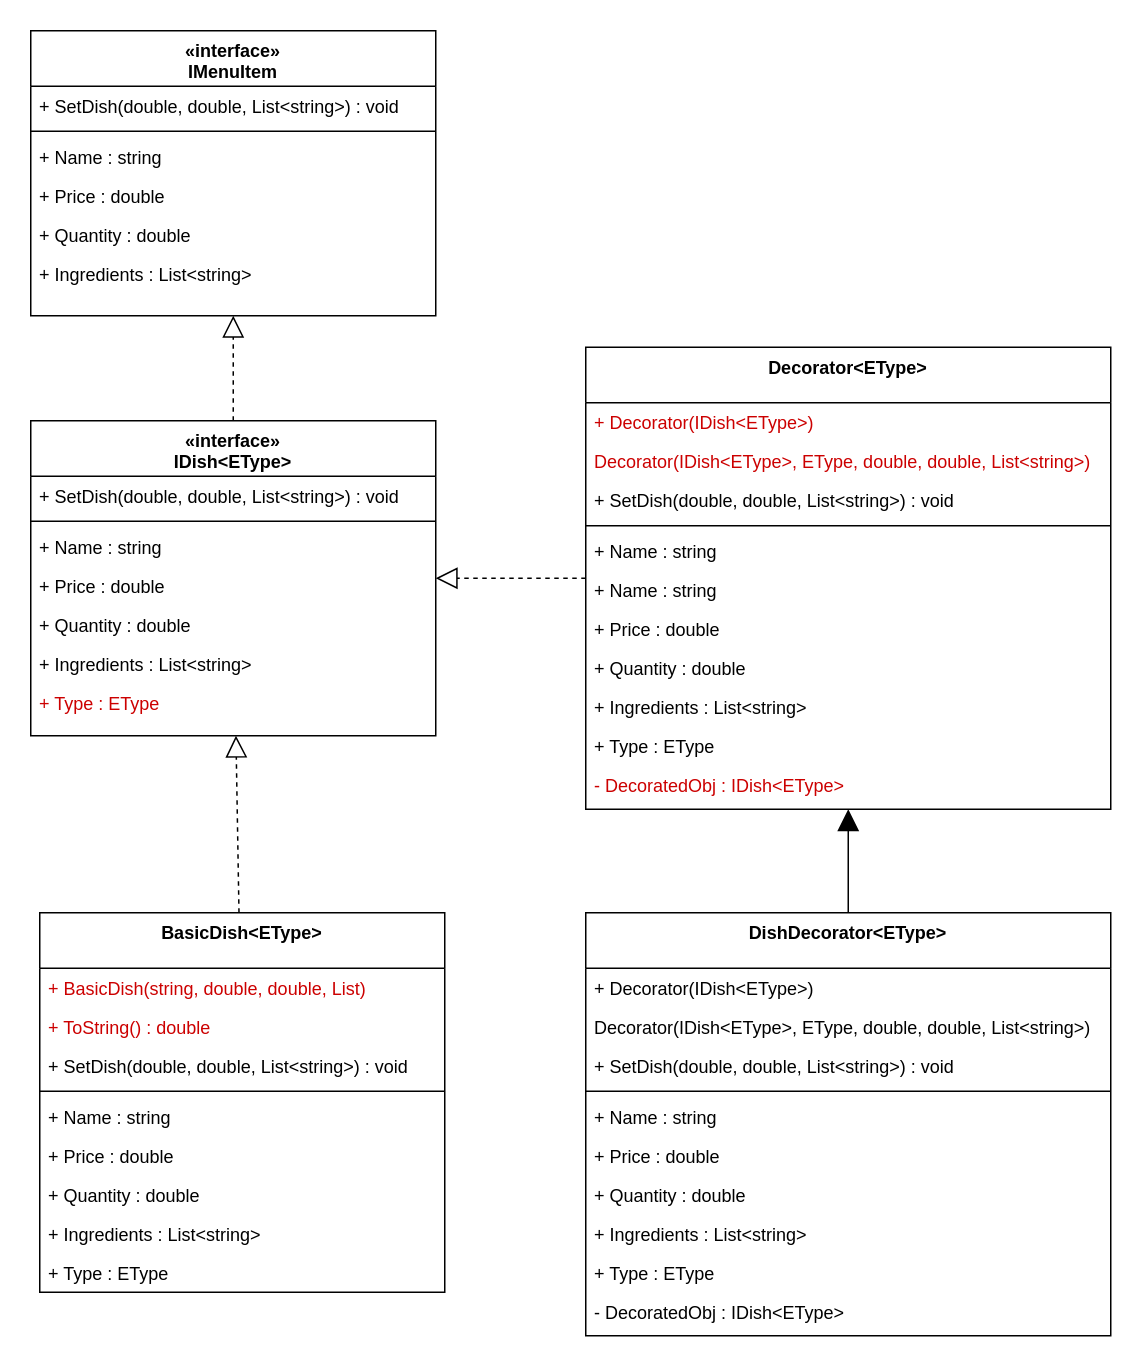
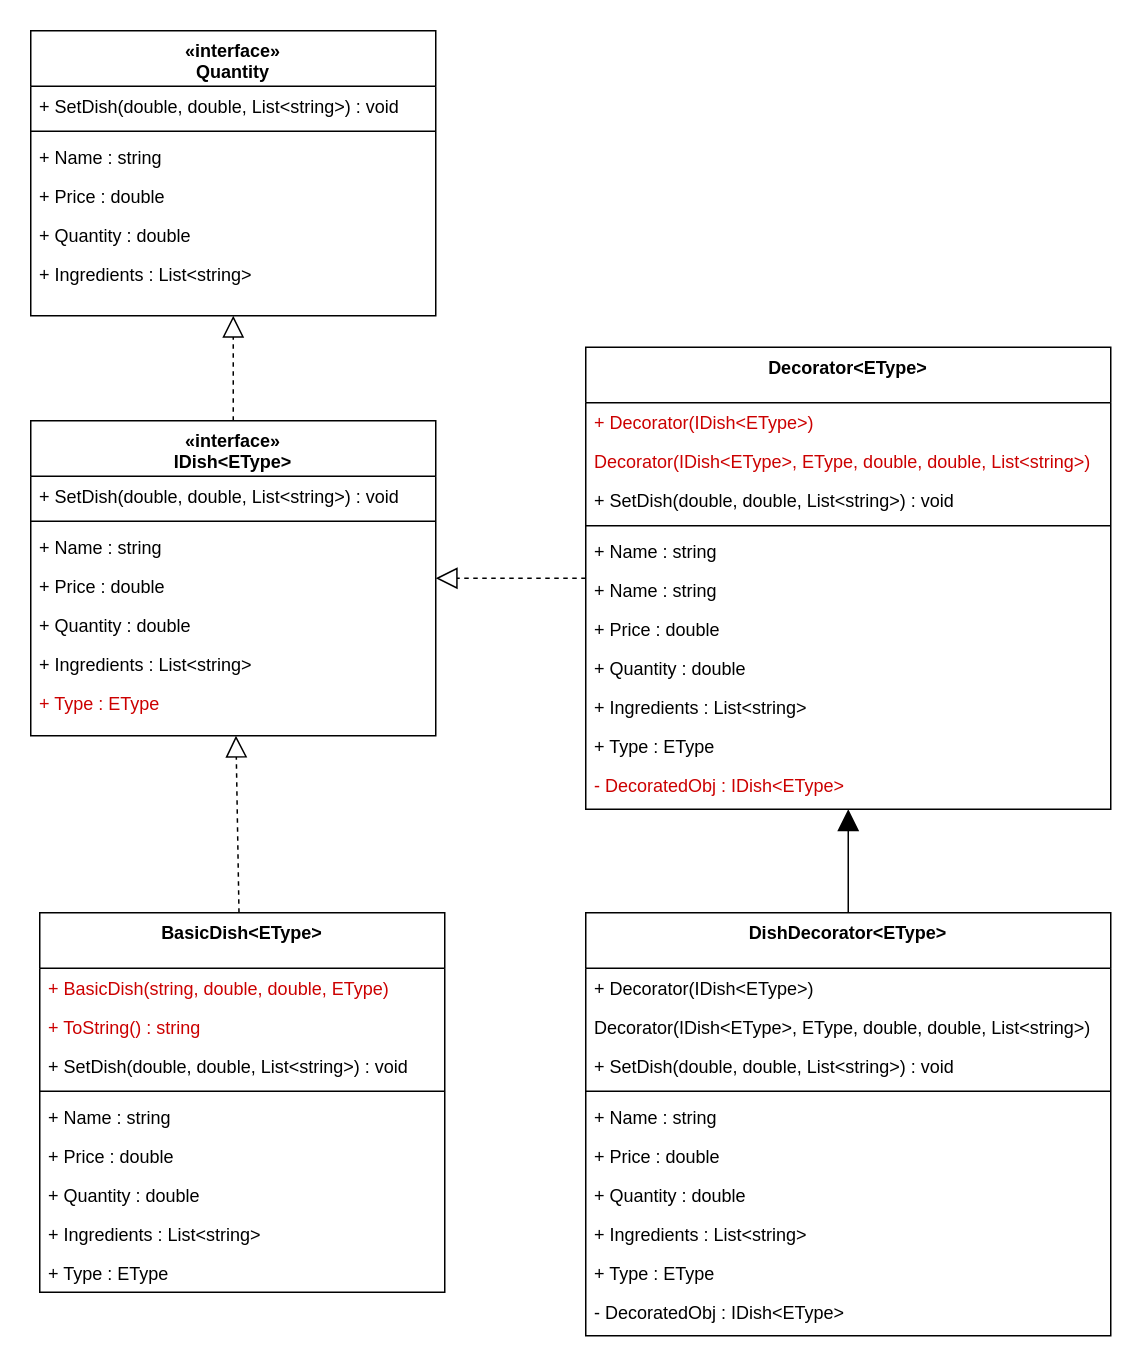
(233, 51) -> (233, 51)
(224, 989) -> (232, 989)
(140, 1028) -> (140, 1028)
